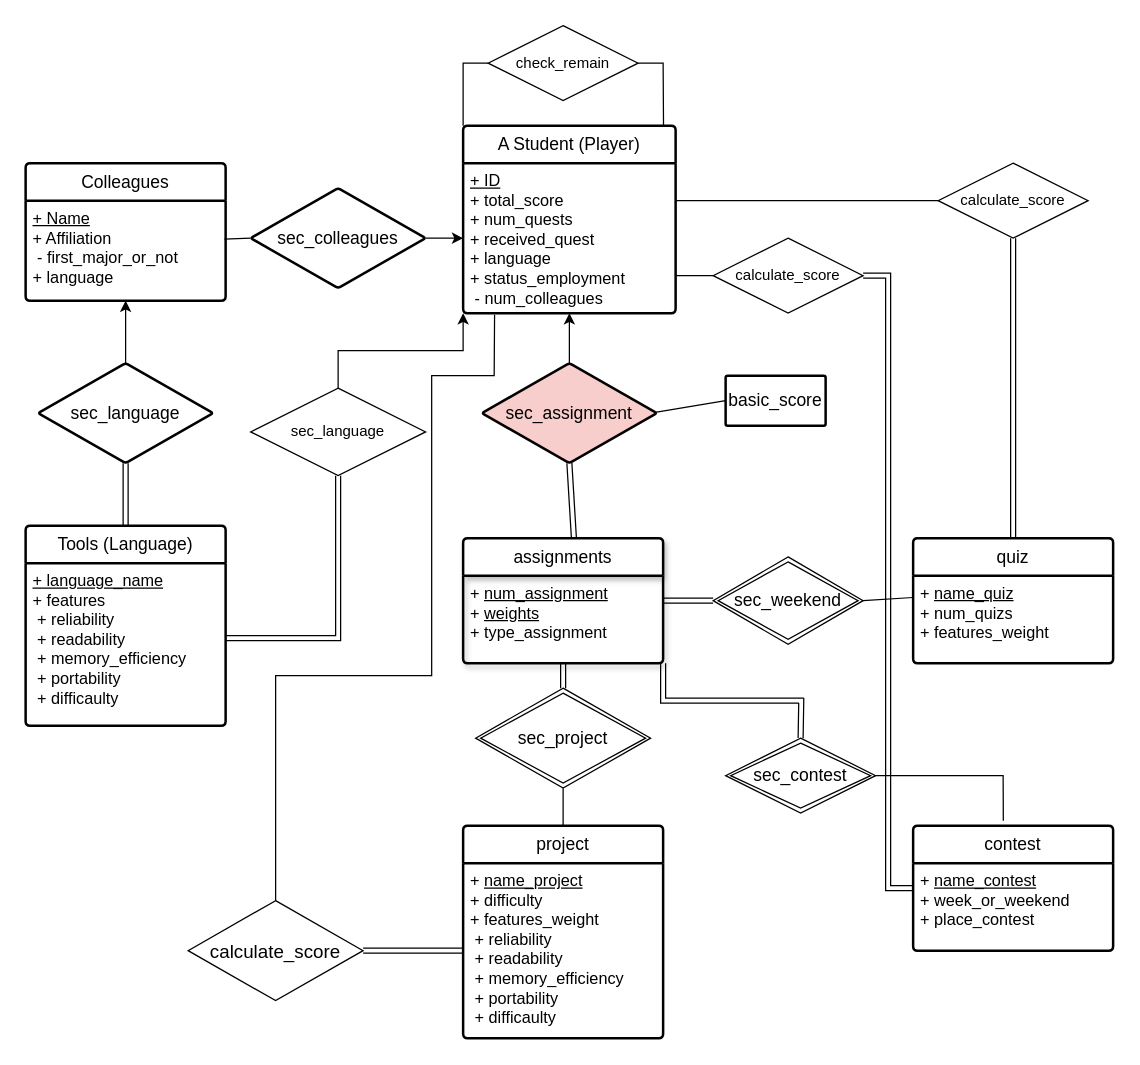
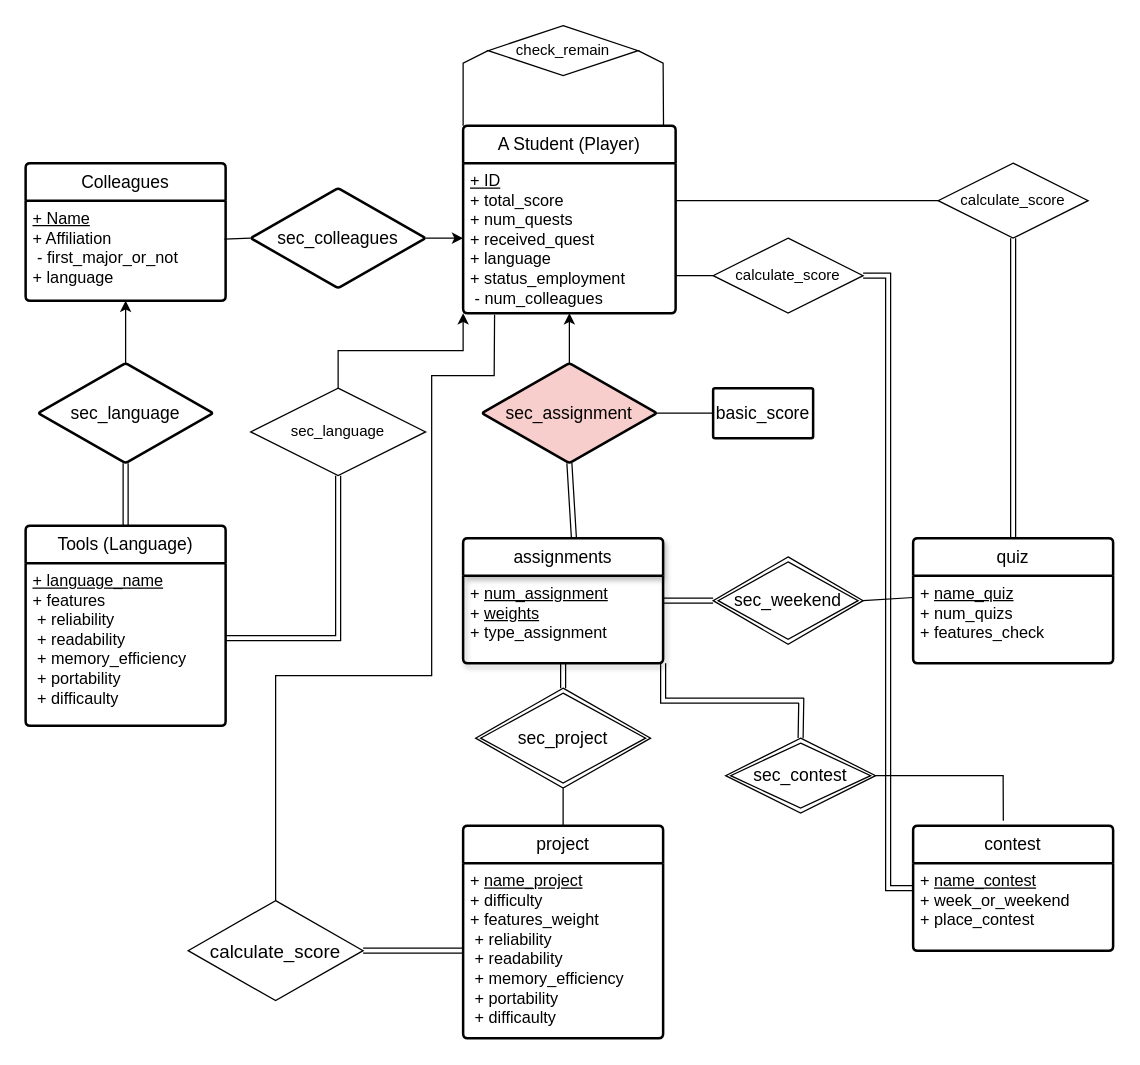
(563, 63) -> (563, 51)
(776, 401) -> (763, 413)
(988, 611) -> (986, 611)
